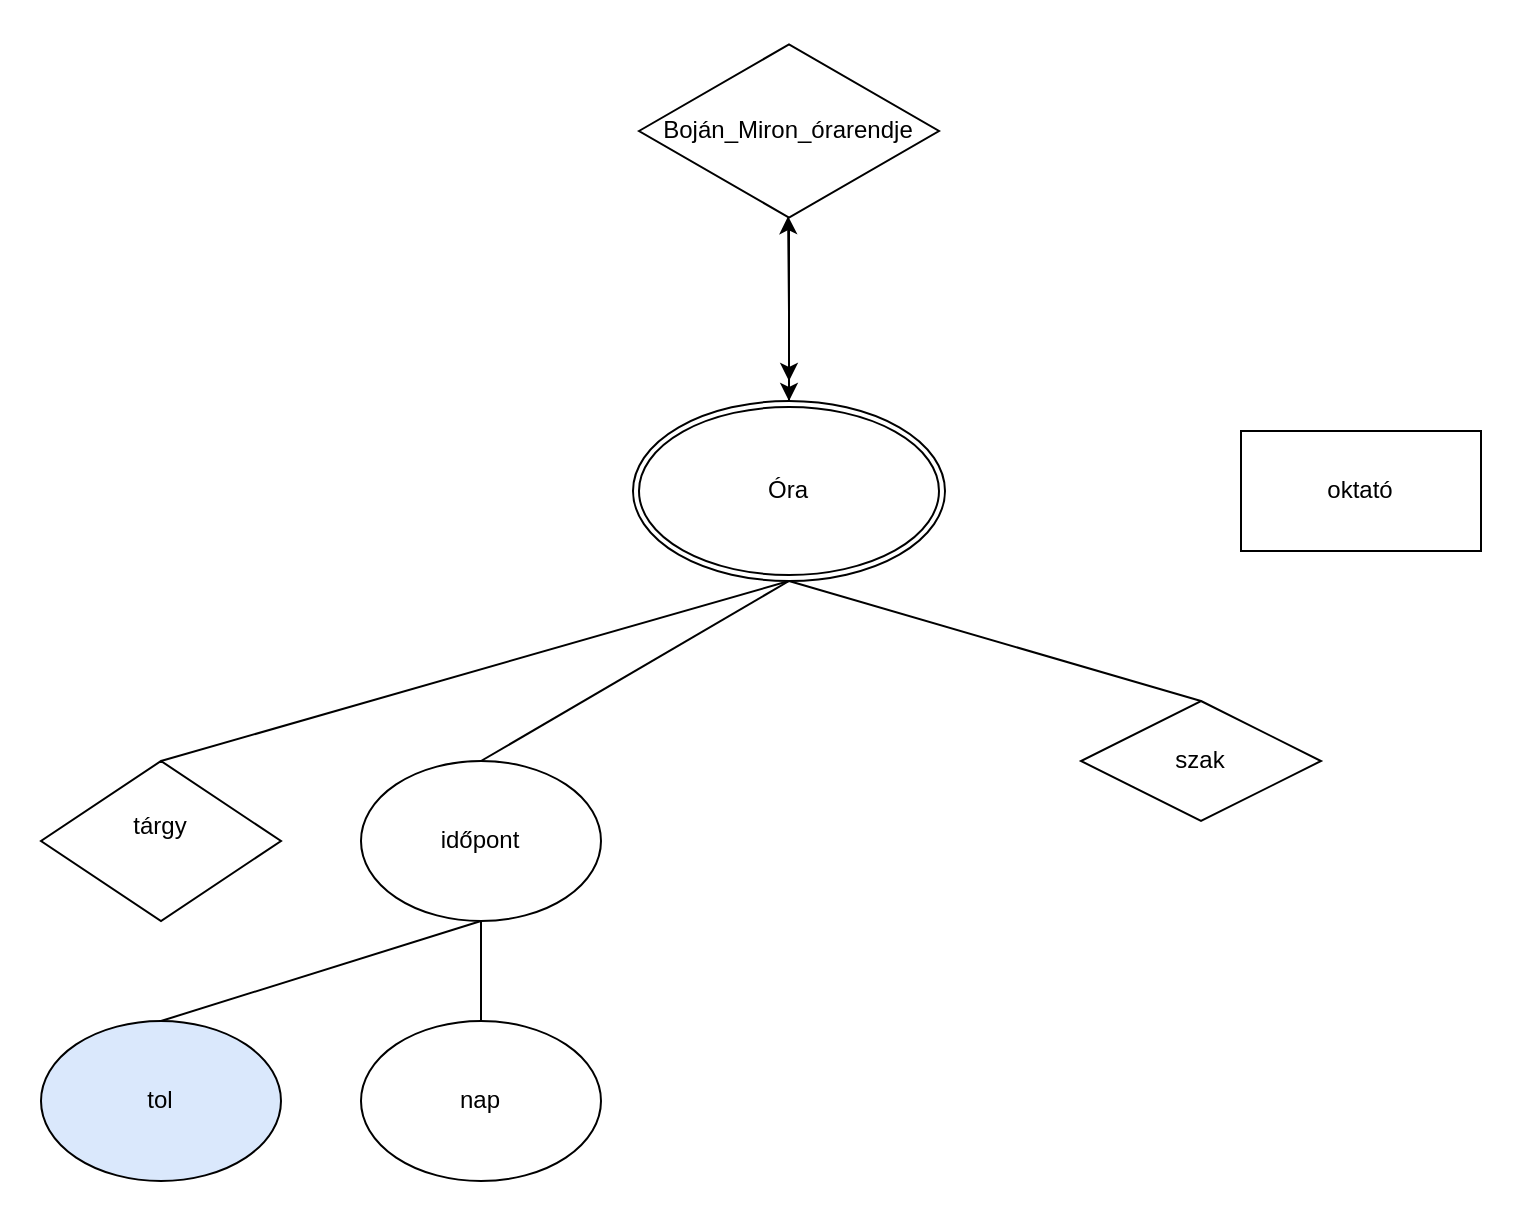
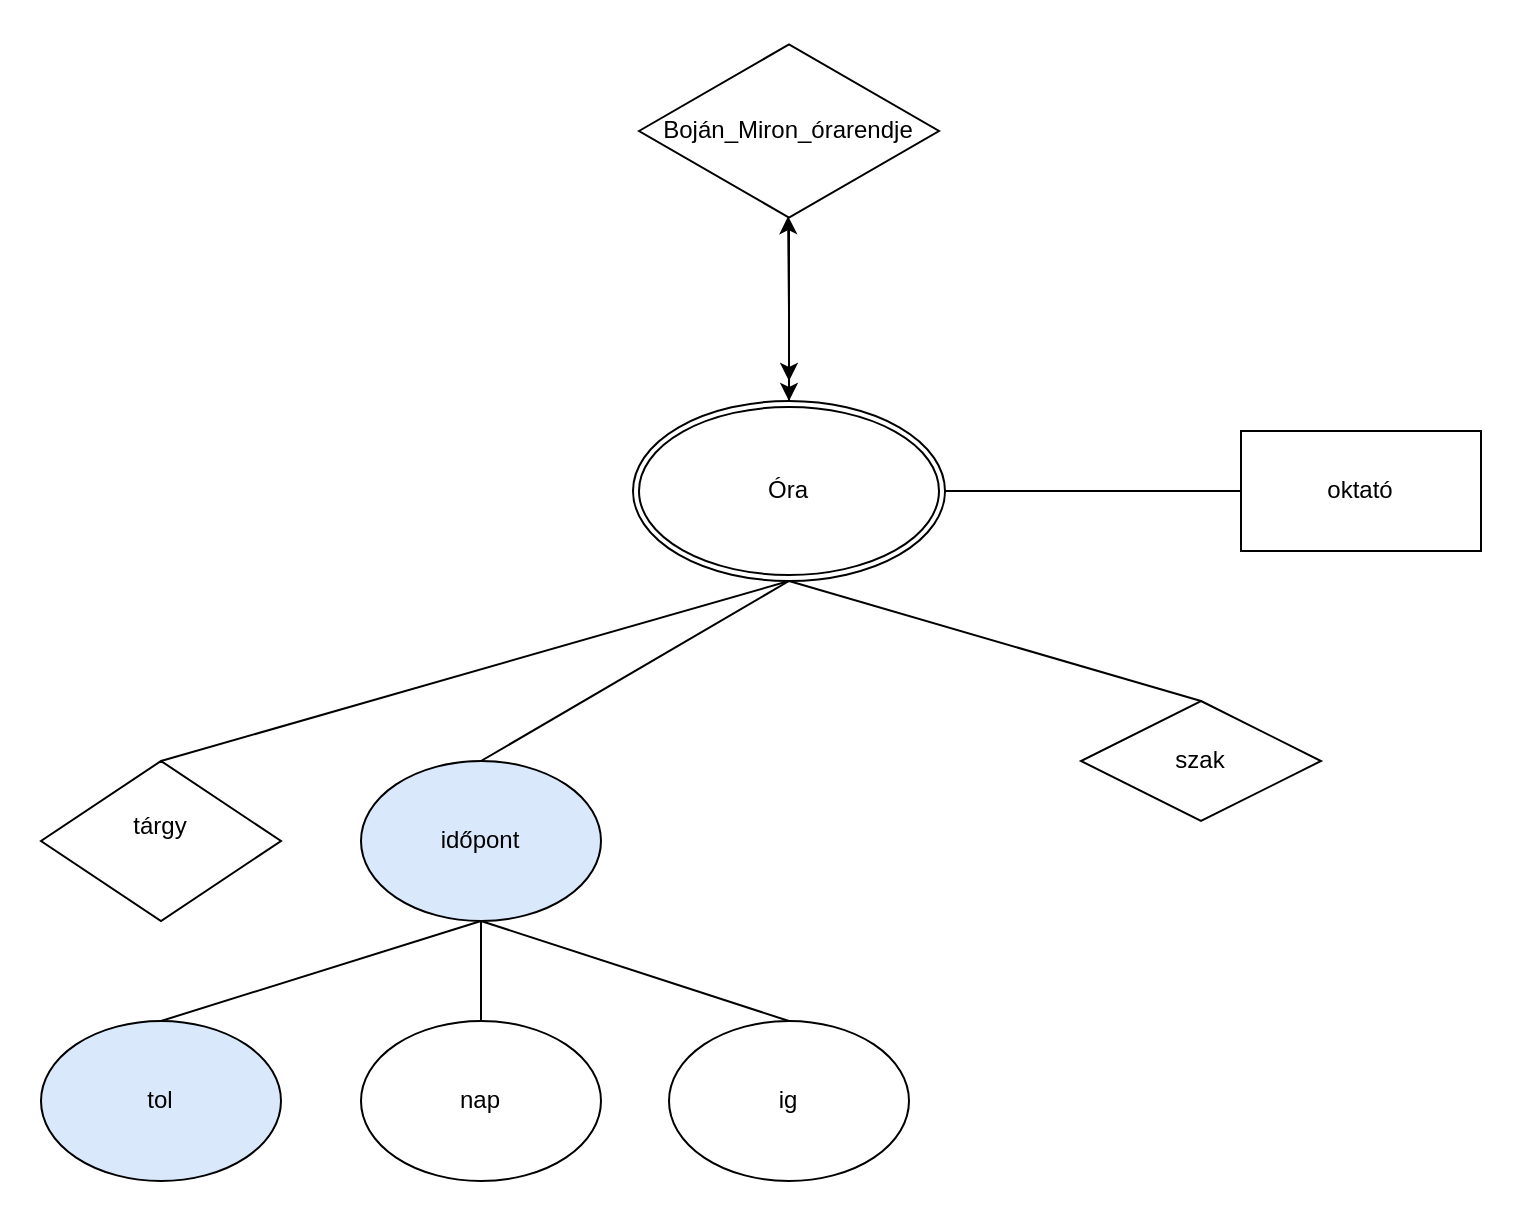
none -> (1093, 491)
(481, 841) -> (481, 841)
none -> (636, 971)
none -> (789, 1101)
